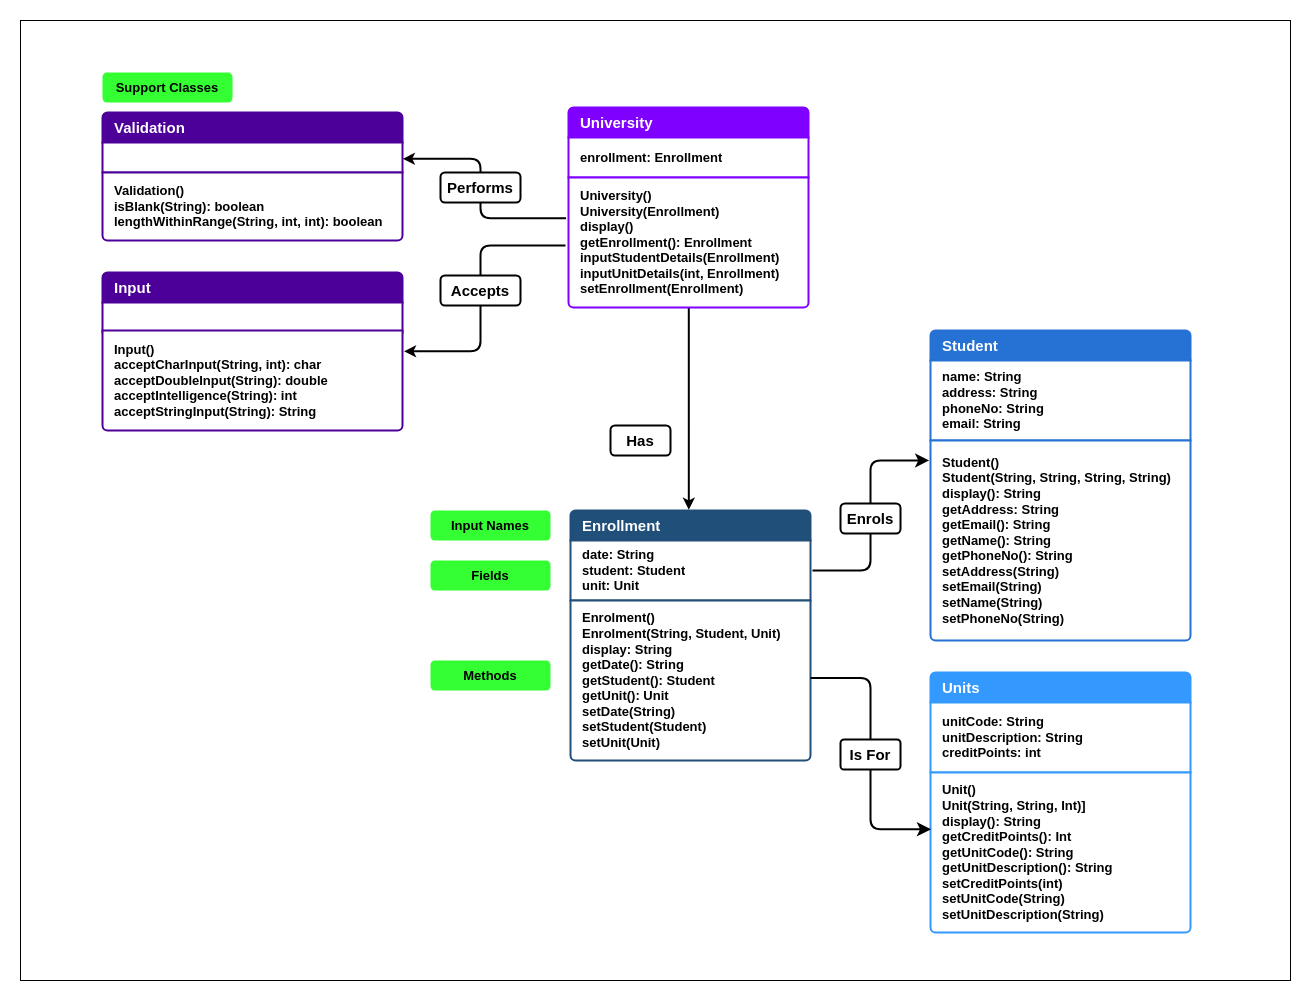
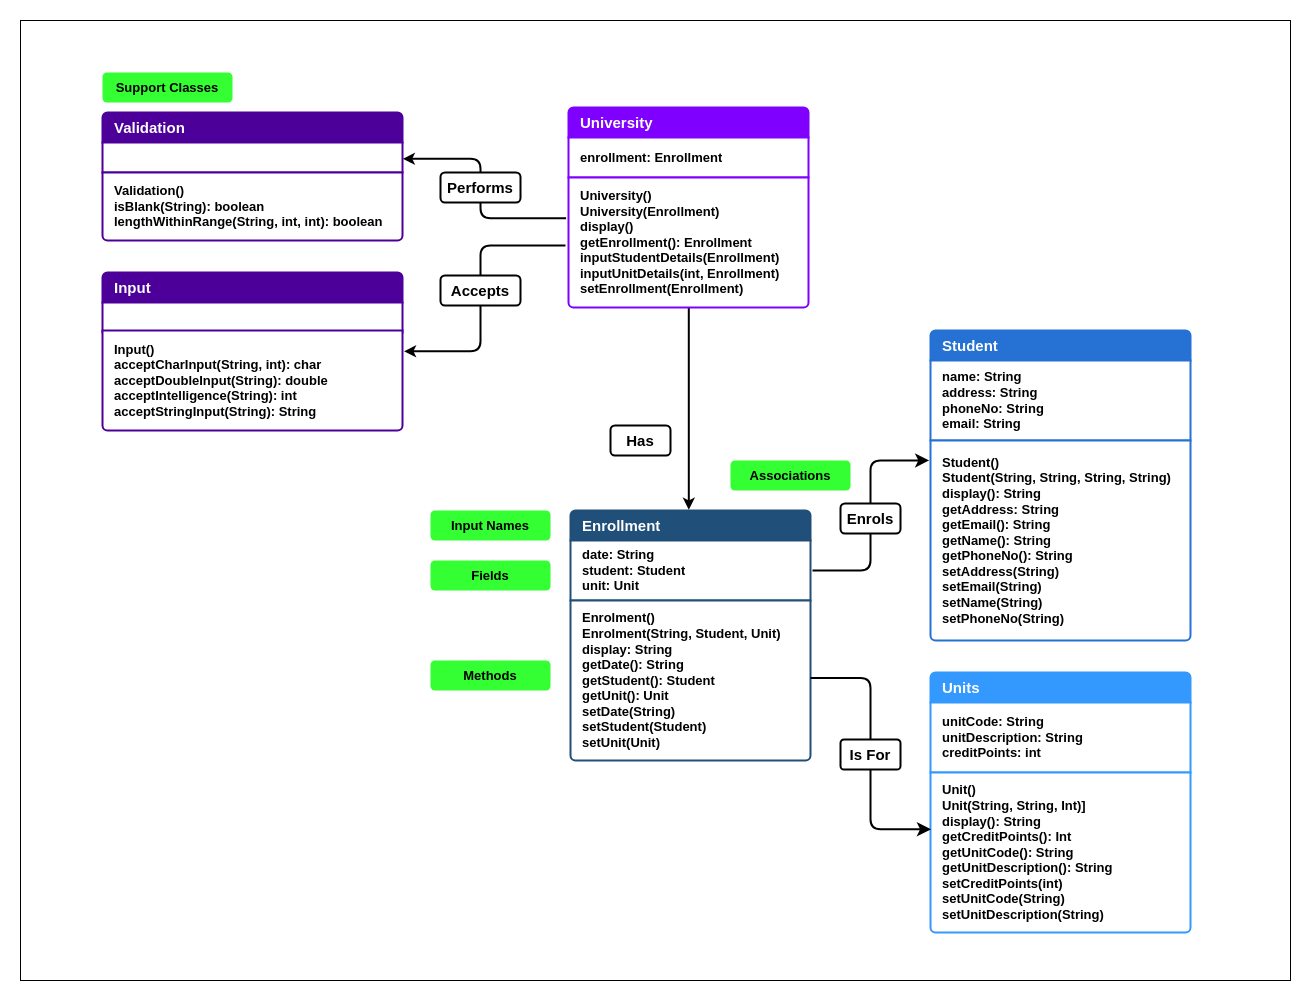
none -> (791, 476)
